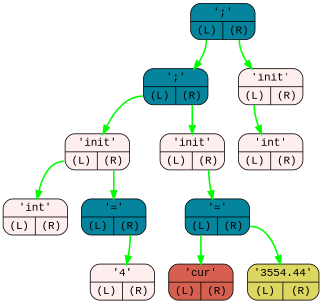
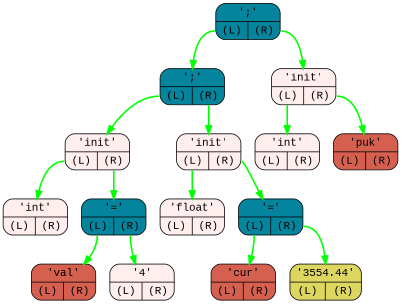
none -> (366, 152)
none -> (192, 217)
none -> (64, 282)
